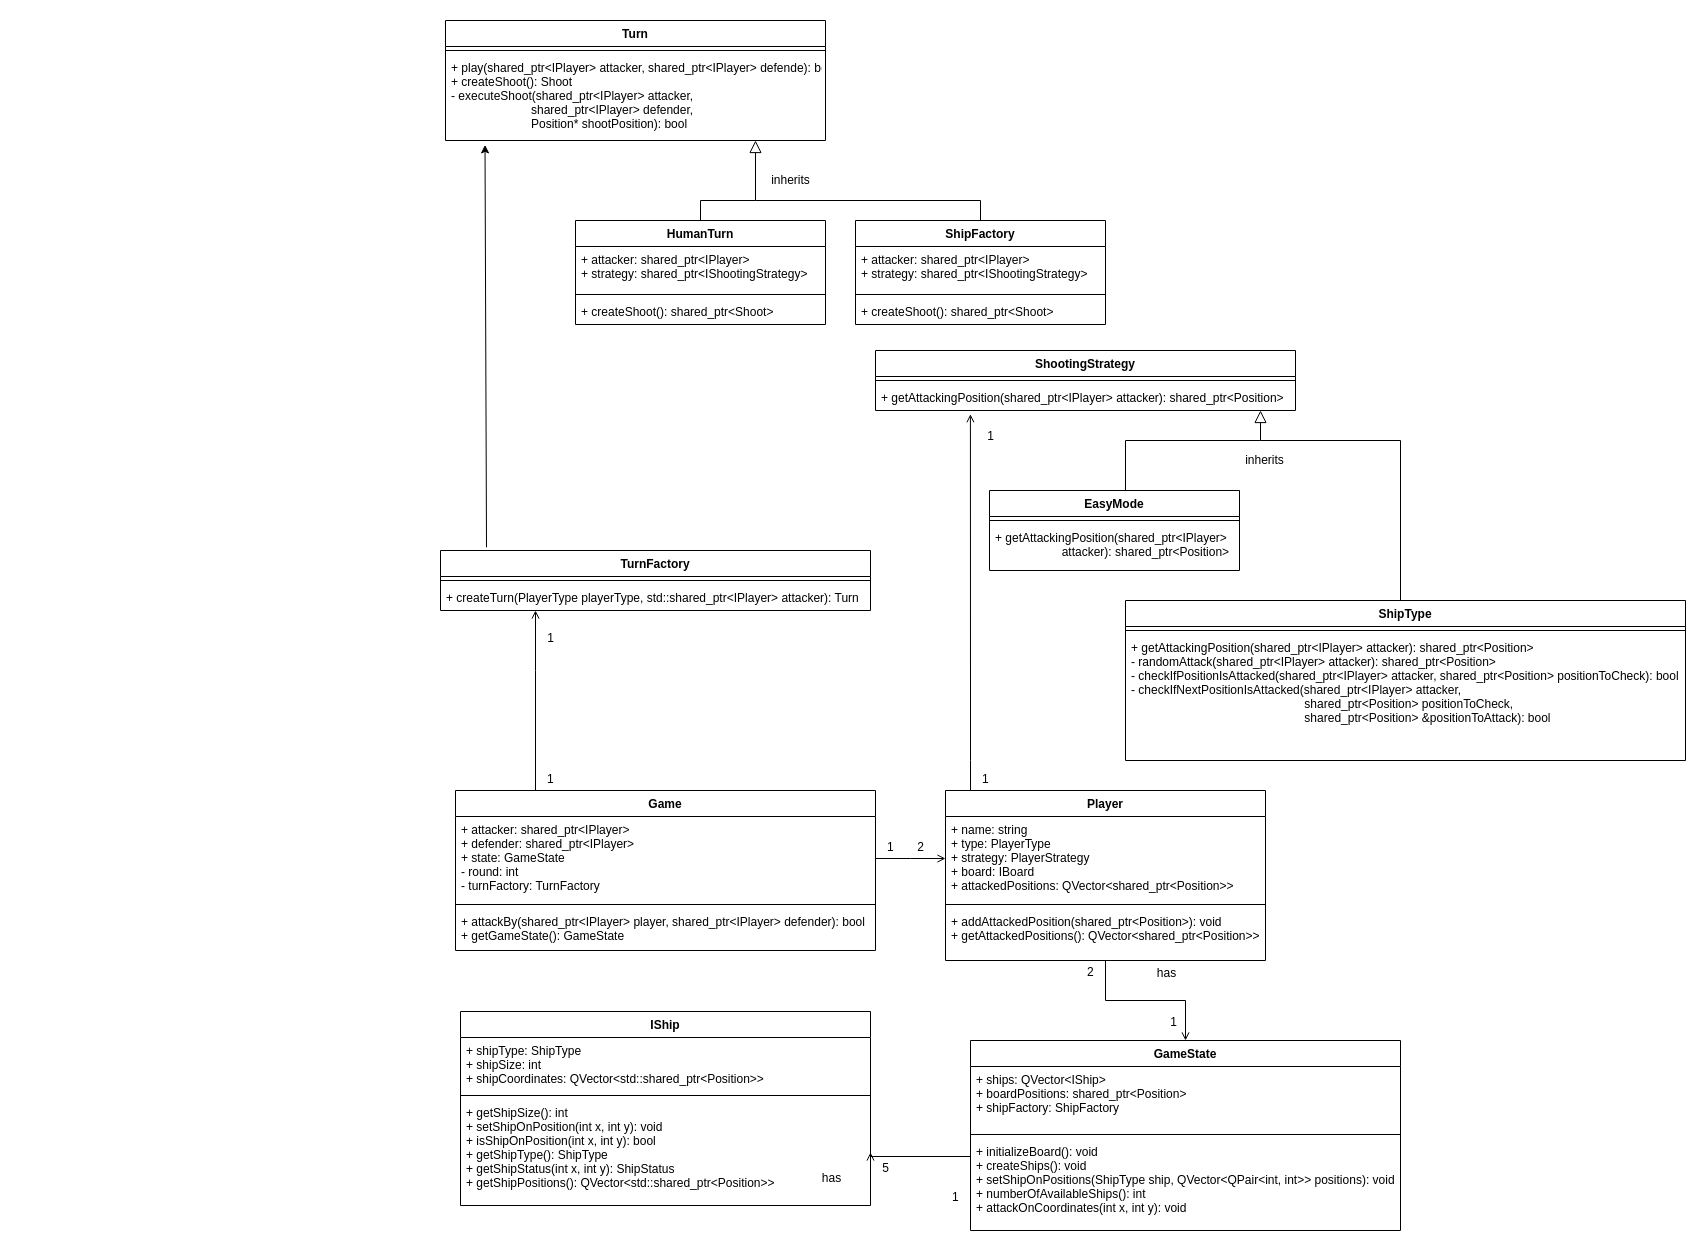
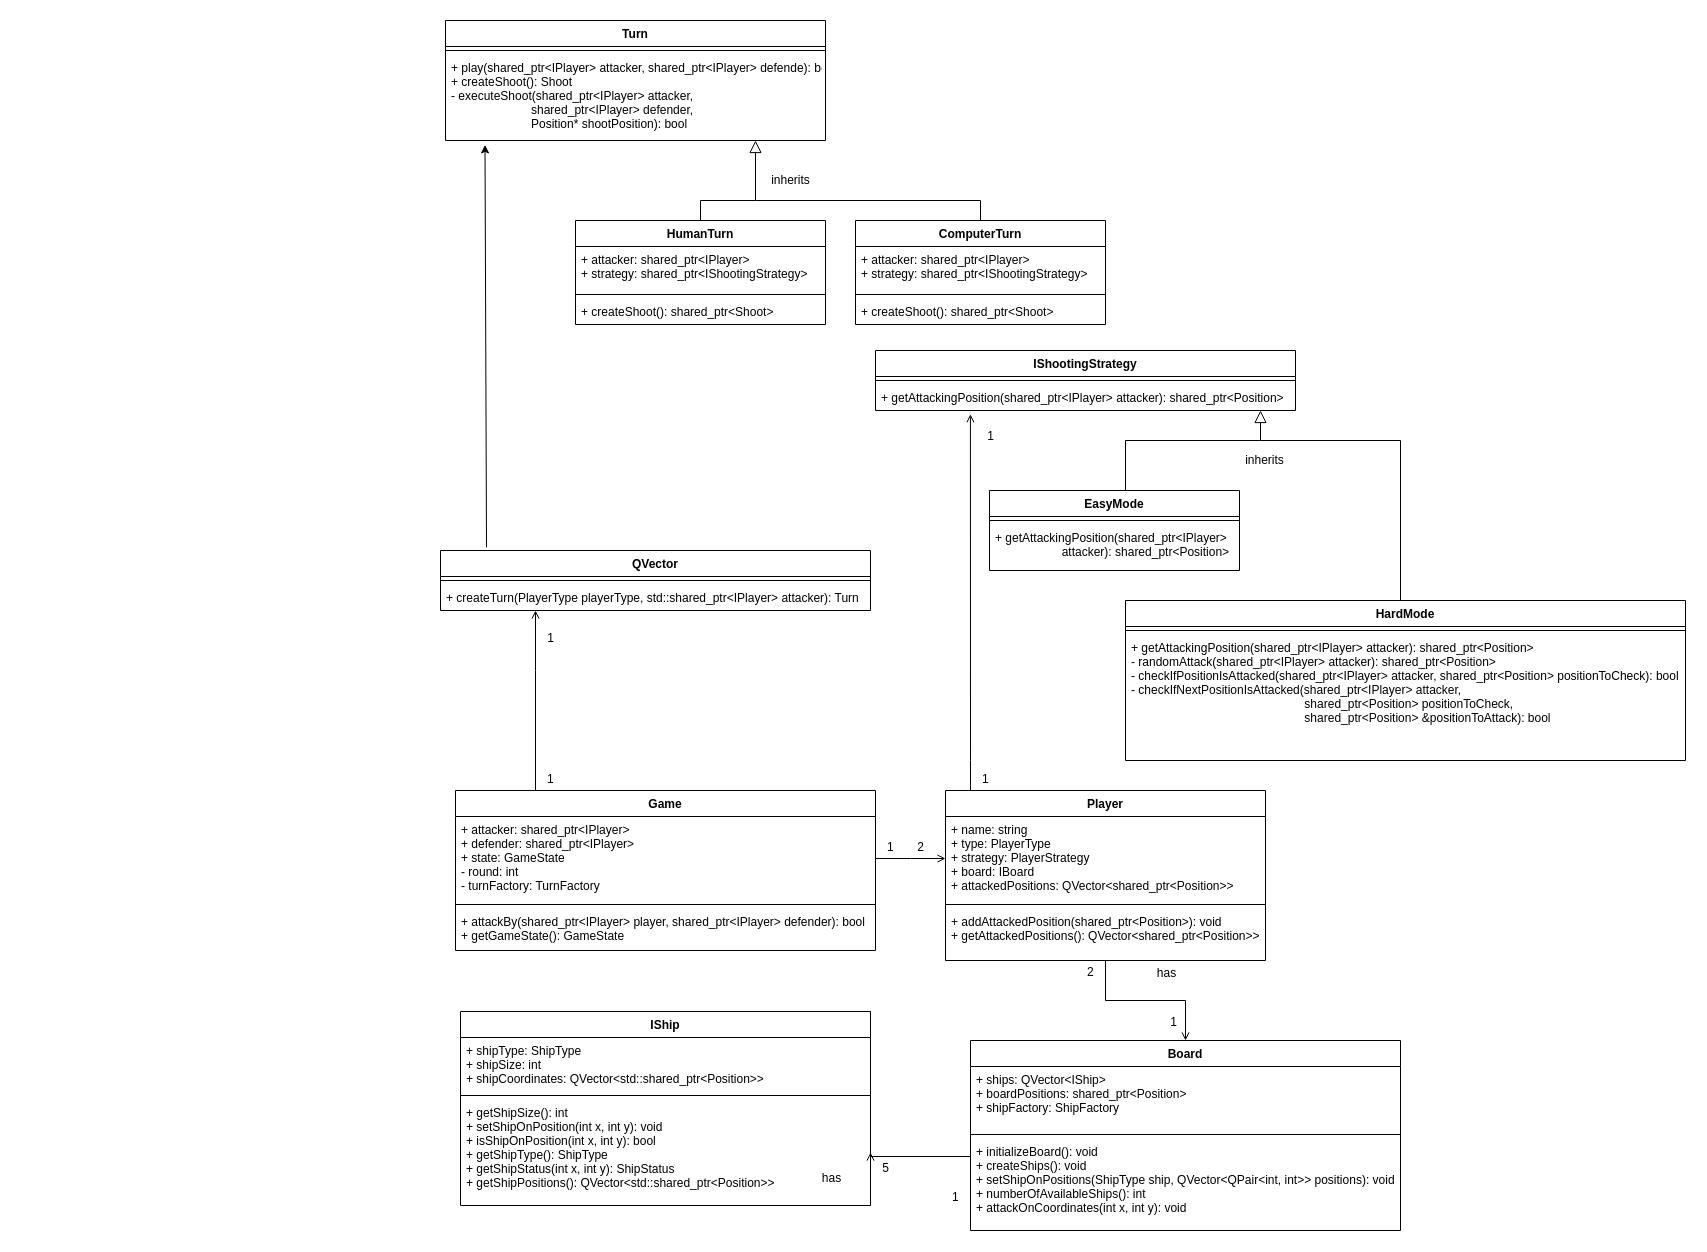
(980, 234) -> (980, 234)
(1085, 364) -> (1085, 364)
(655, 564) -> (655, 564)
(1405, 614) -> (1405, 614)
(1185, 1054) -> (1185, 1054)
